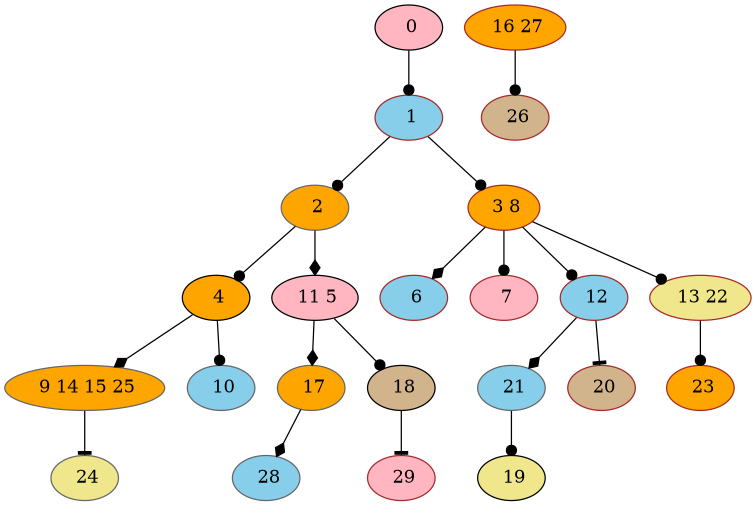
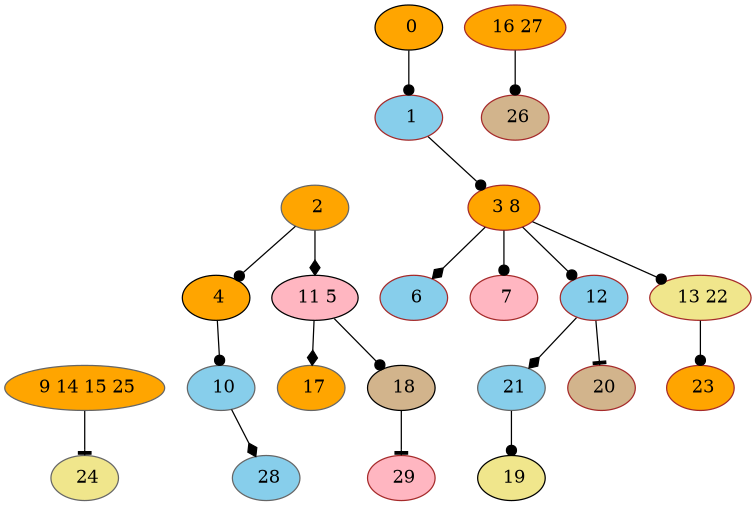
(409, 28) -> (409, 28)
(366, 159) -> none
(160, 336) -> none
(292, 426) -> (240, 426)
